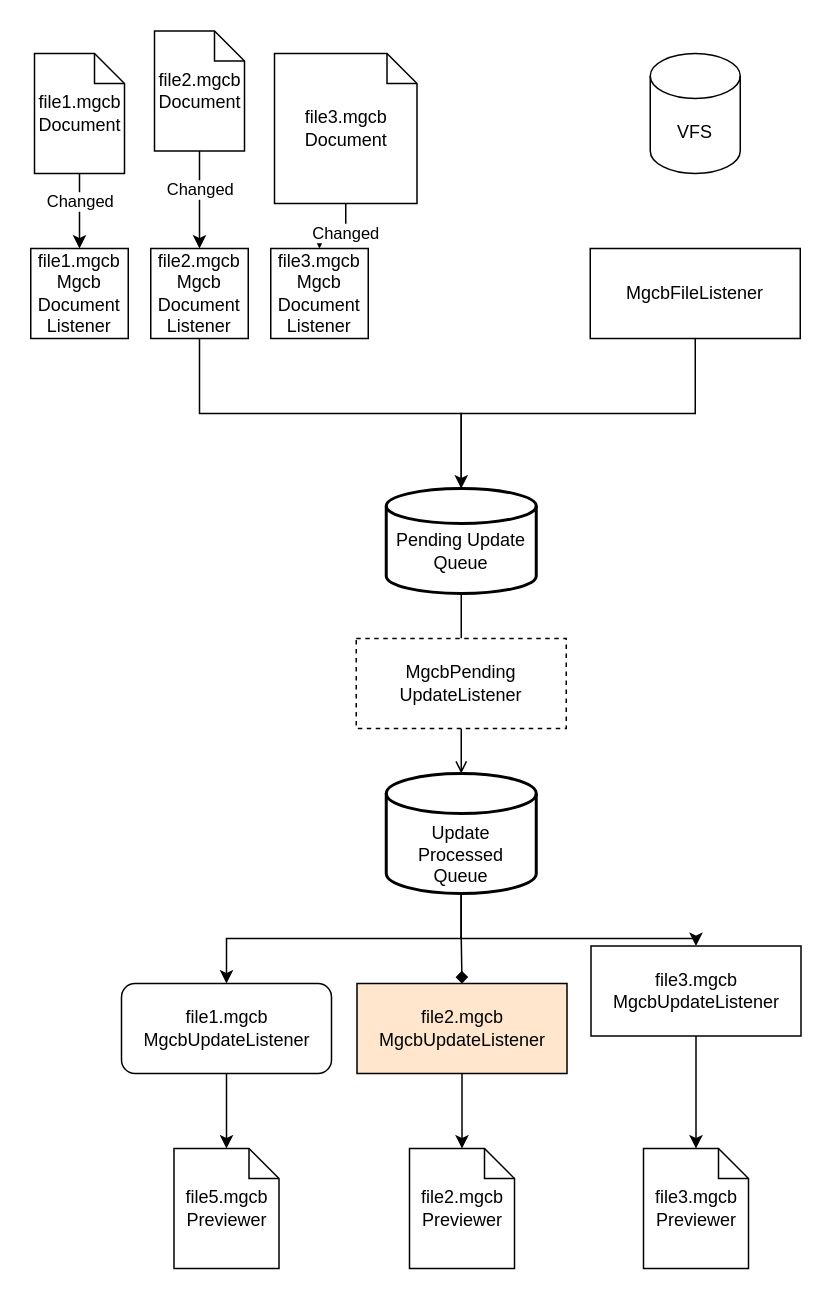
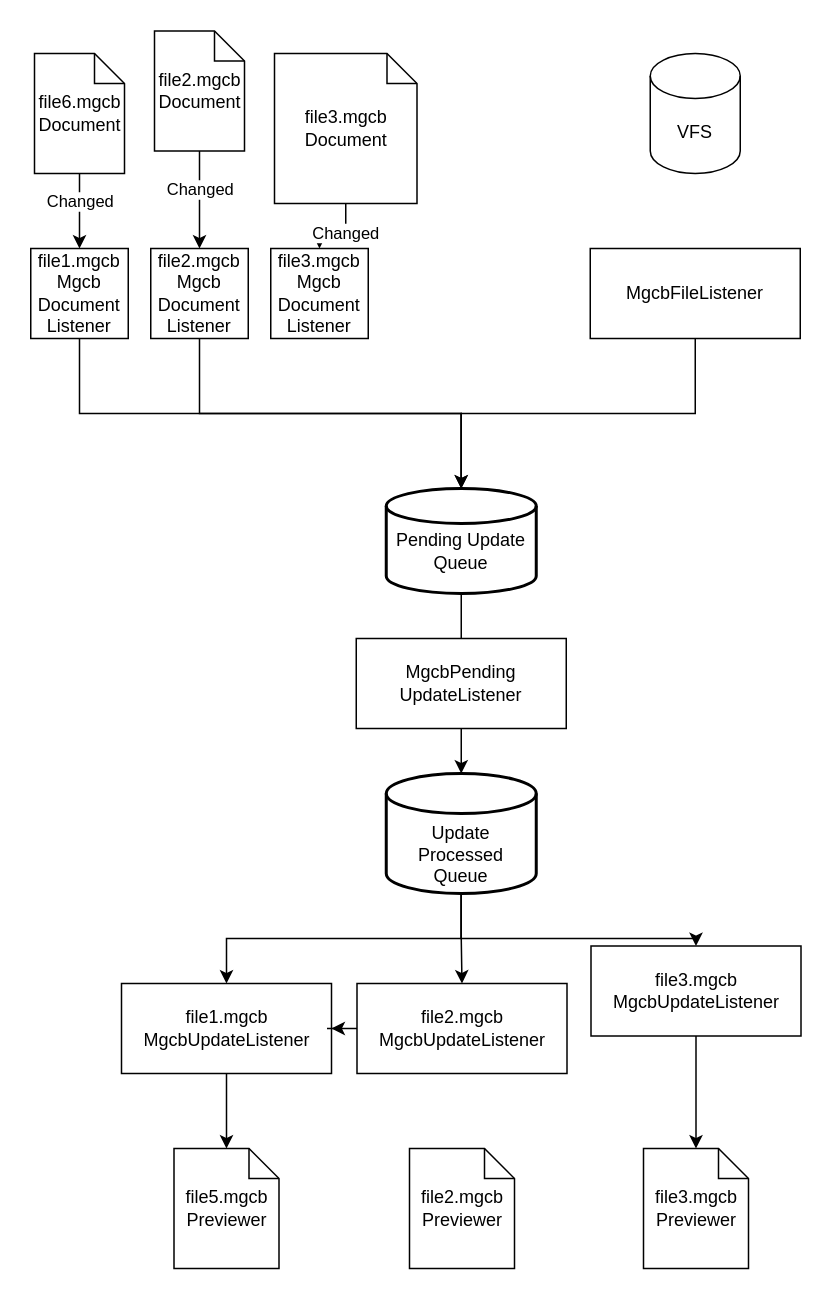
(80, 113) -> (80, 113)
none -> (101, 413)
(461, 683) -> (461, 683)
(461, 764) -> (461, 762)
(462, 971) -> (462, 972)
(227, 1028) -> (227, 1028)
(462, 1028) -> (462, 1028)
(462, 1105) -> (327, 1028)
